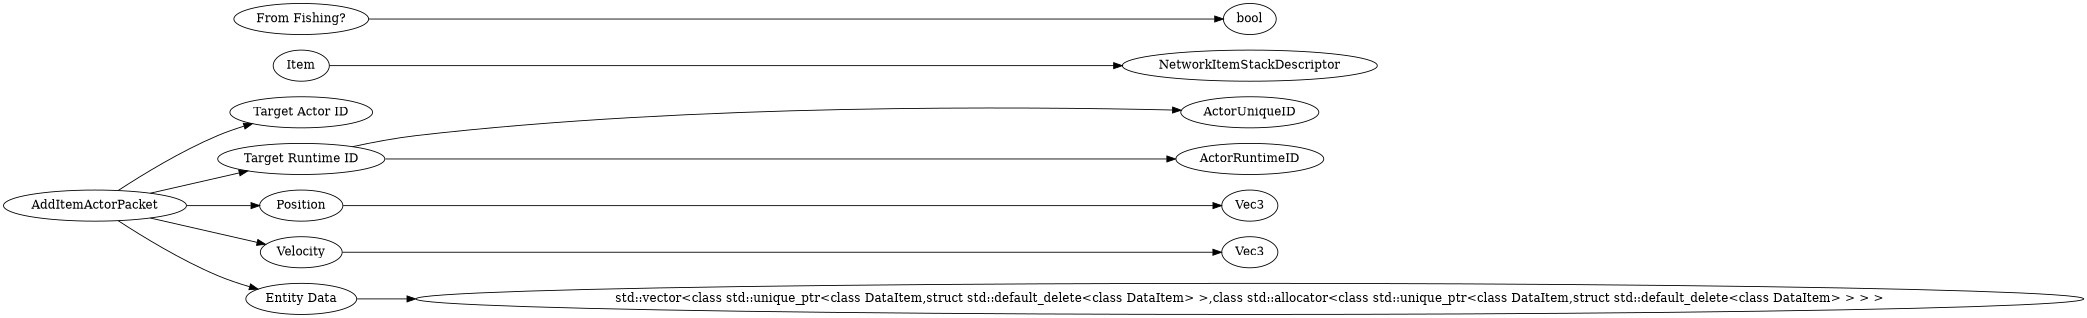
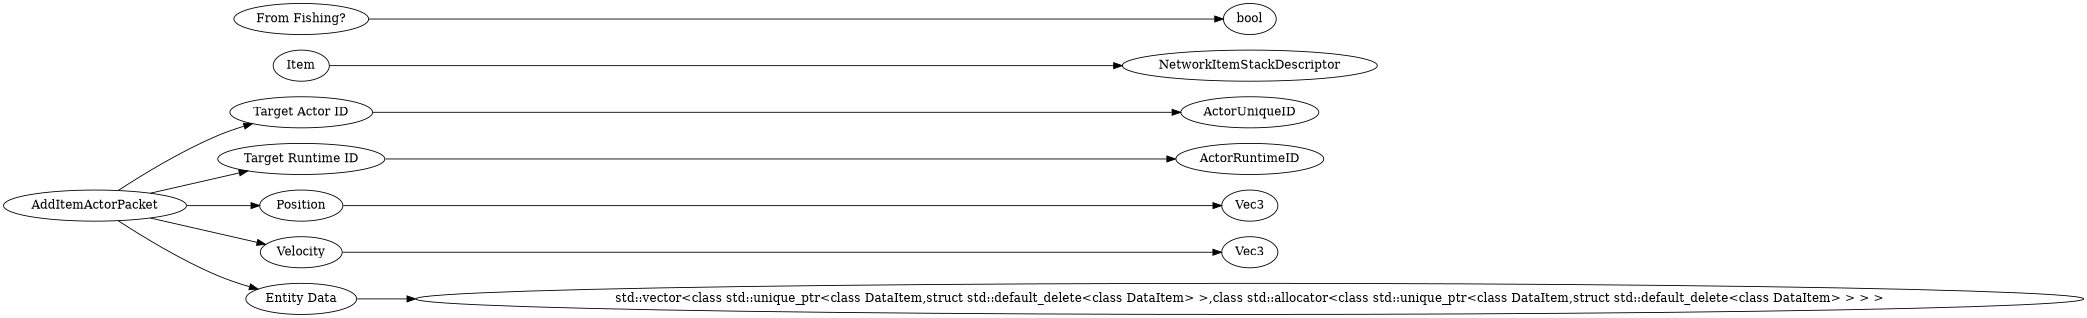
(762, 112) -> (772, 112)
